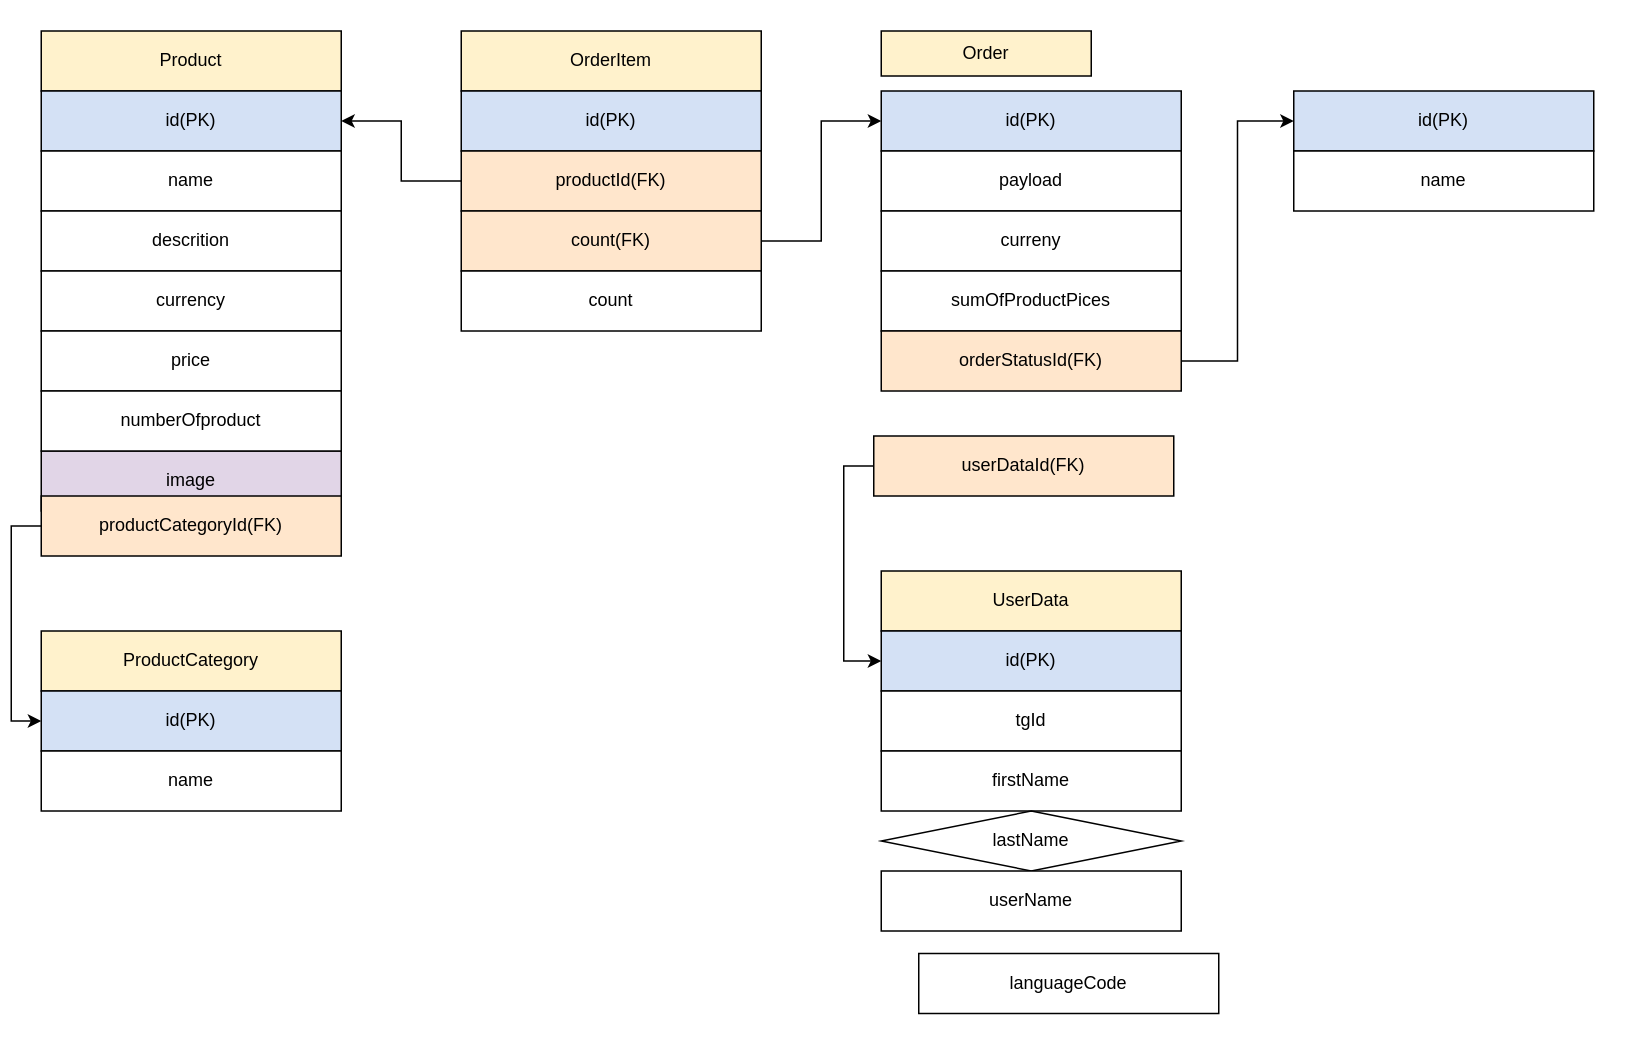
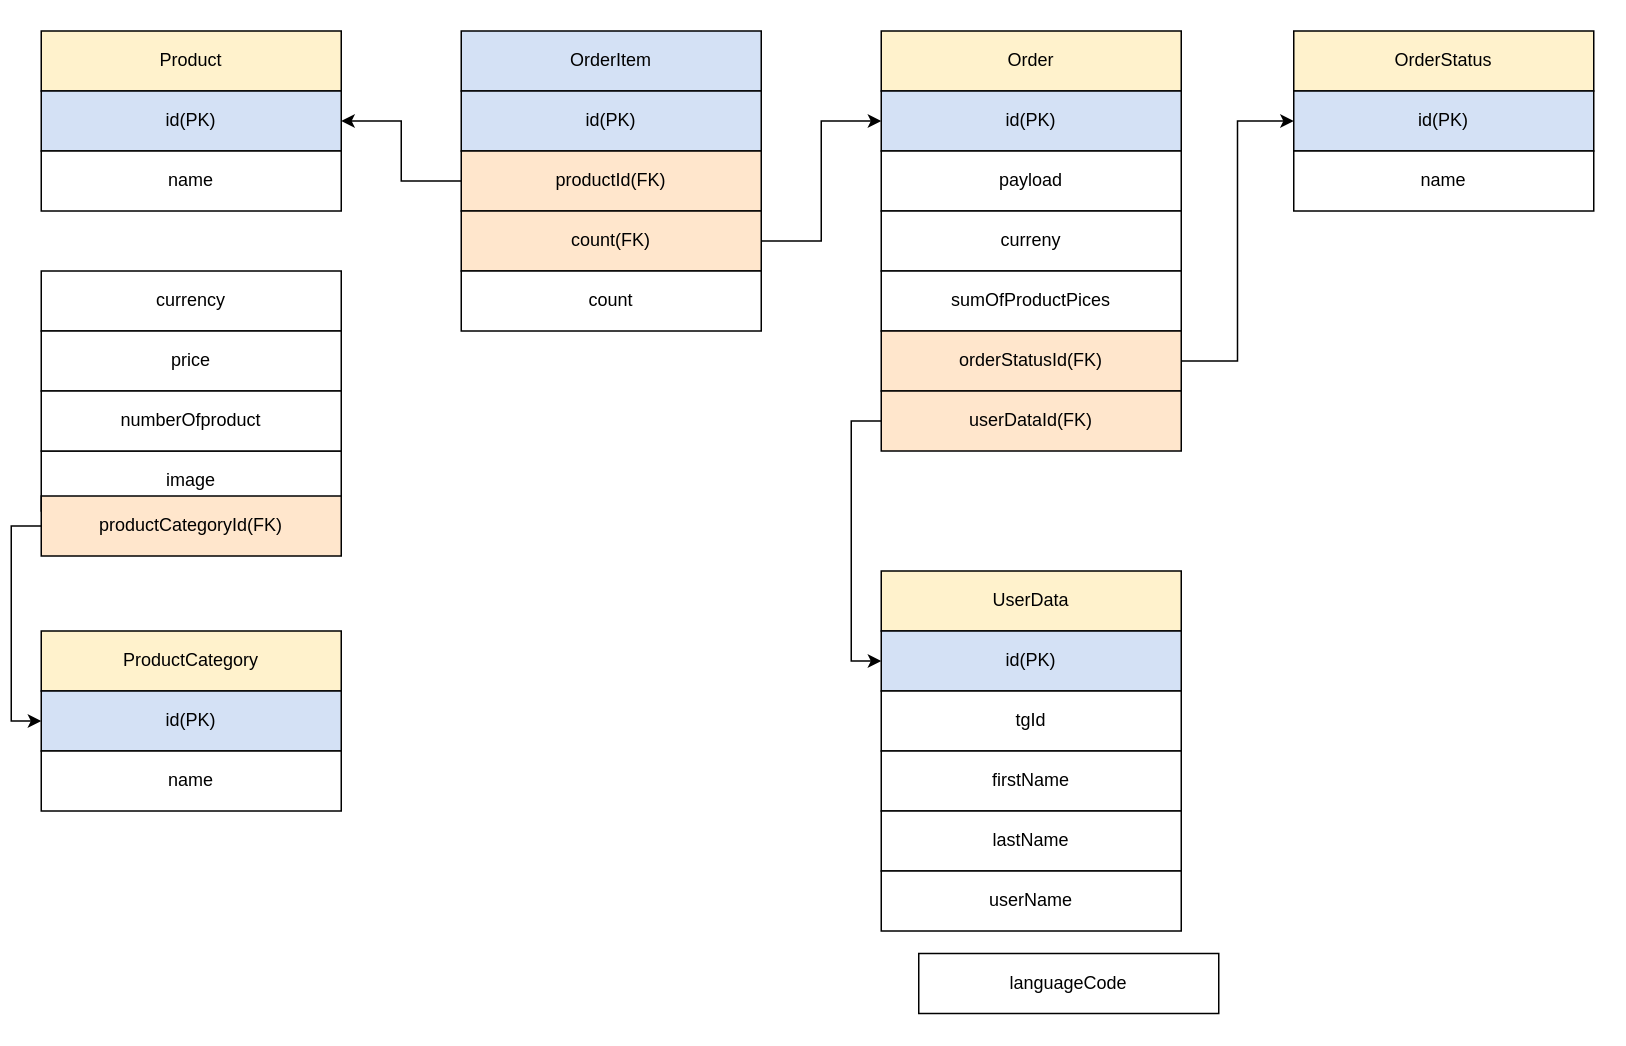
(986, 53) -> (1031, 61)
(611, 61) -> (611, 61)
none -> (1444, 61)
(191, 241) -> none
(1024, 466) -> (1031, 421)
(191, 481) -> (191, 481)
(1031, 841) -> (1031, 841)
